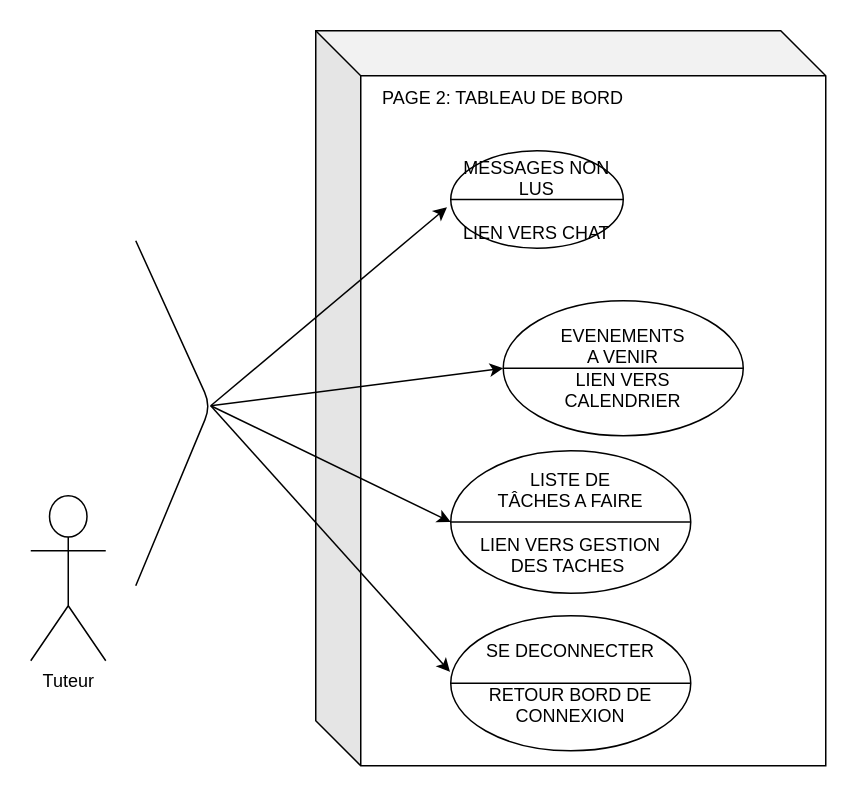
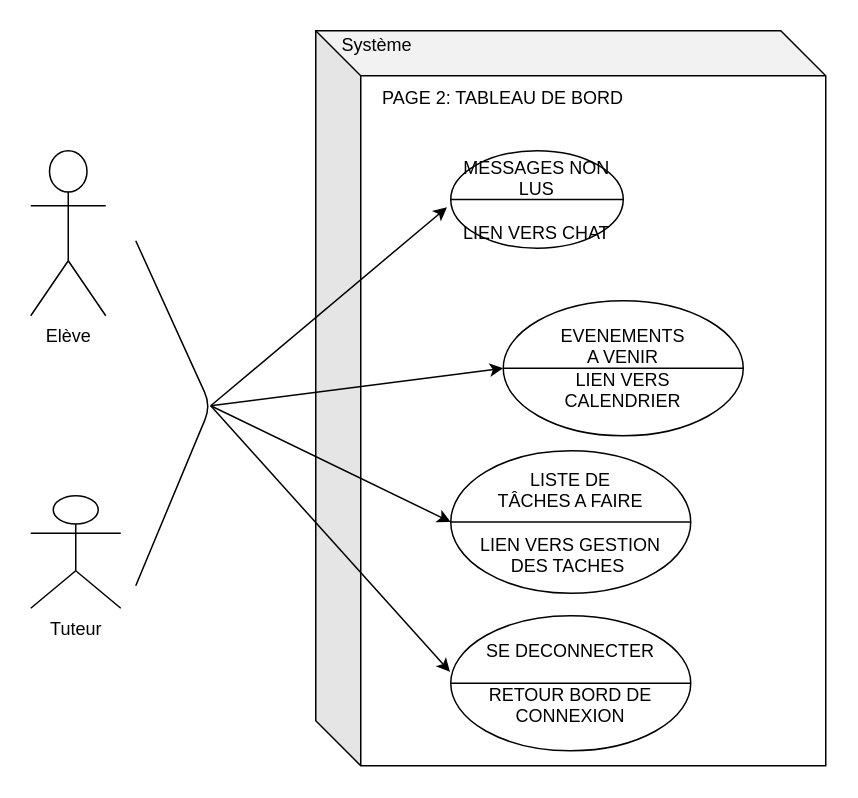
none -> (377, 46)
none -> (68, 233)
(68, 578) -> (76, 552)
